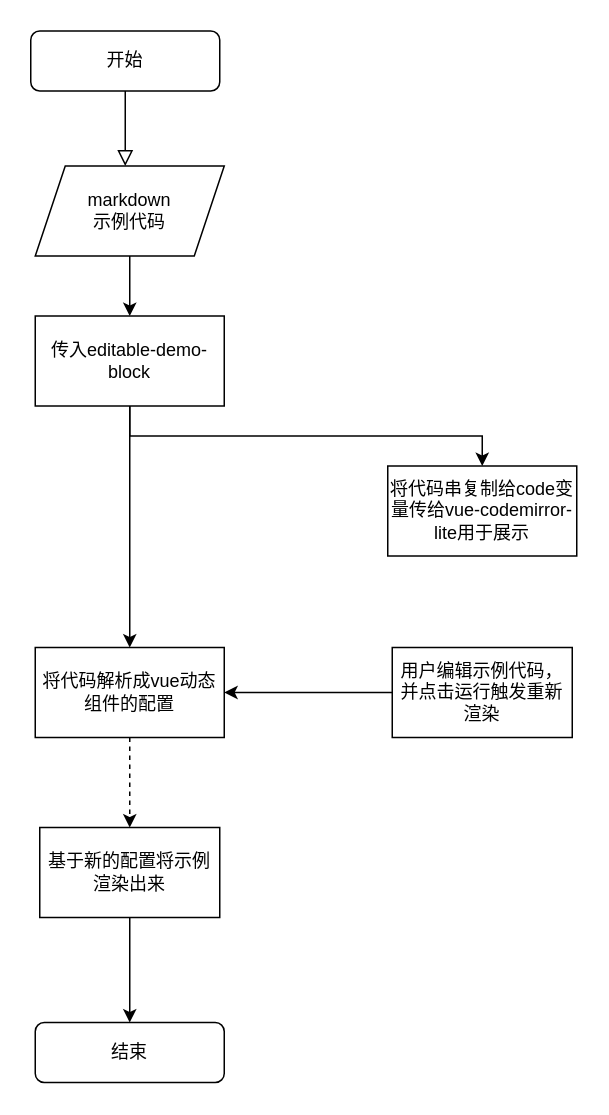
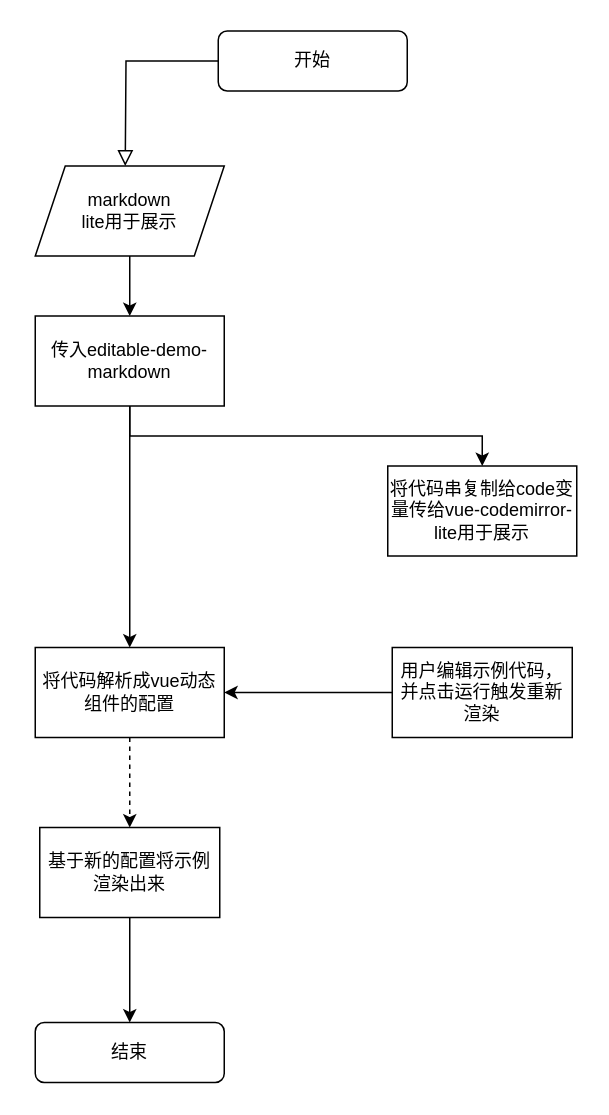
(125, 61) -> (313, 61)
(130, 211) -> (130, 211)
(130, 361) -> (130, 361)
